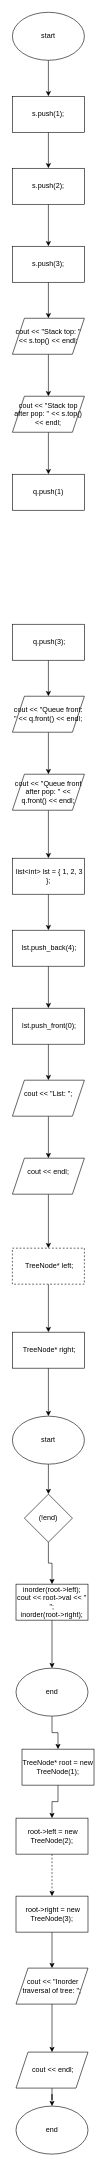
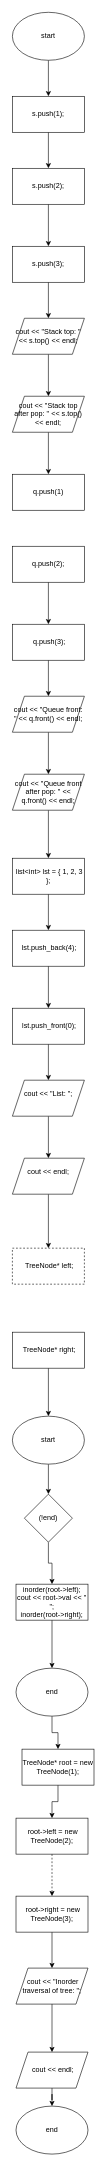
none -> (48, 564)
none -> (48, 601)
(48, 1306) -> none
